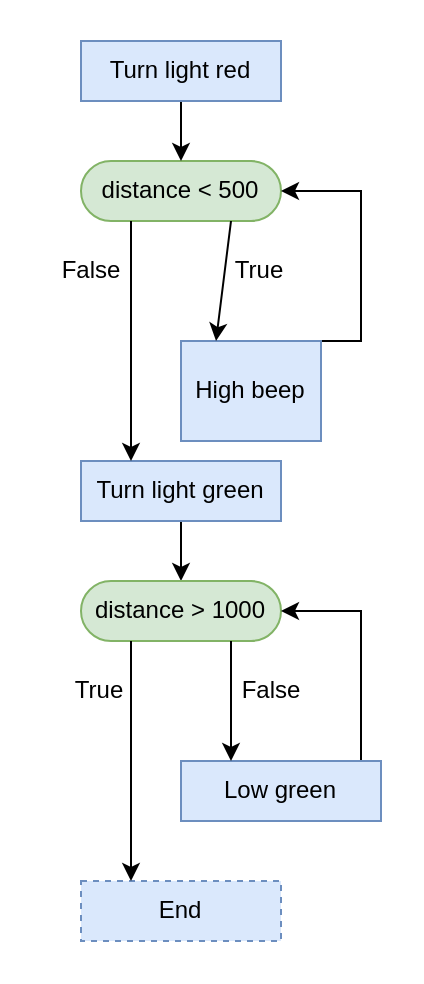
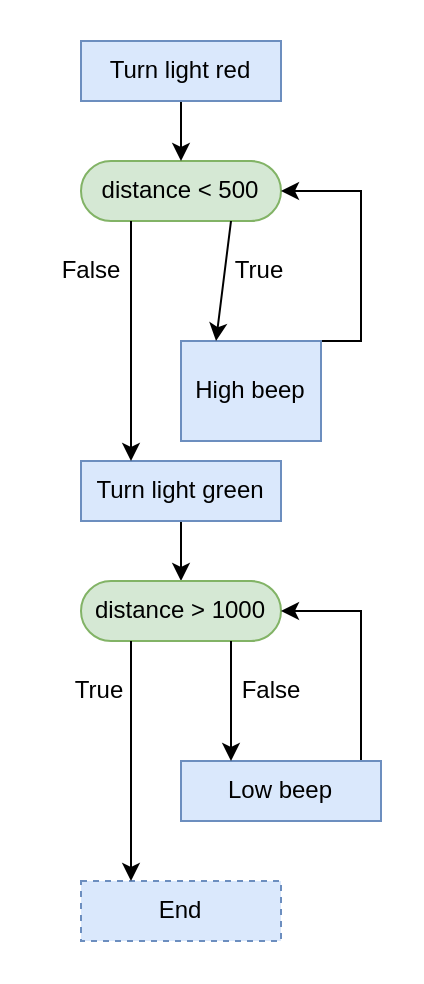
(281, 791) -> (281, 791)
